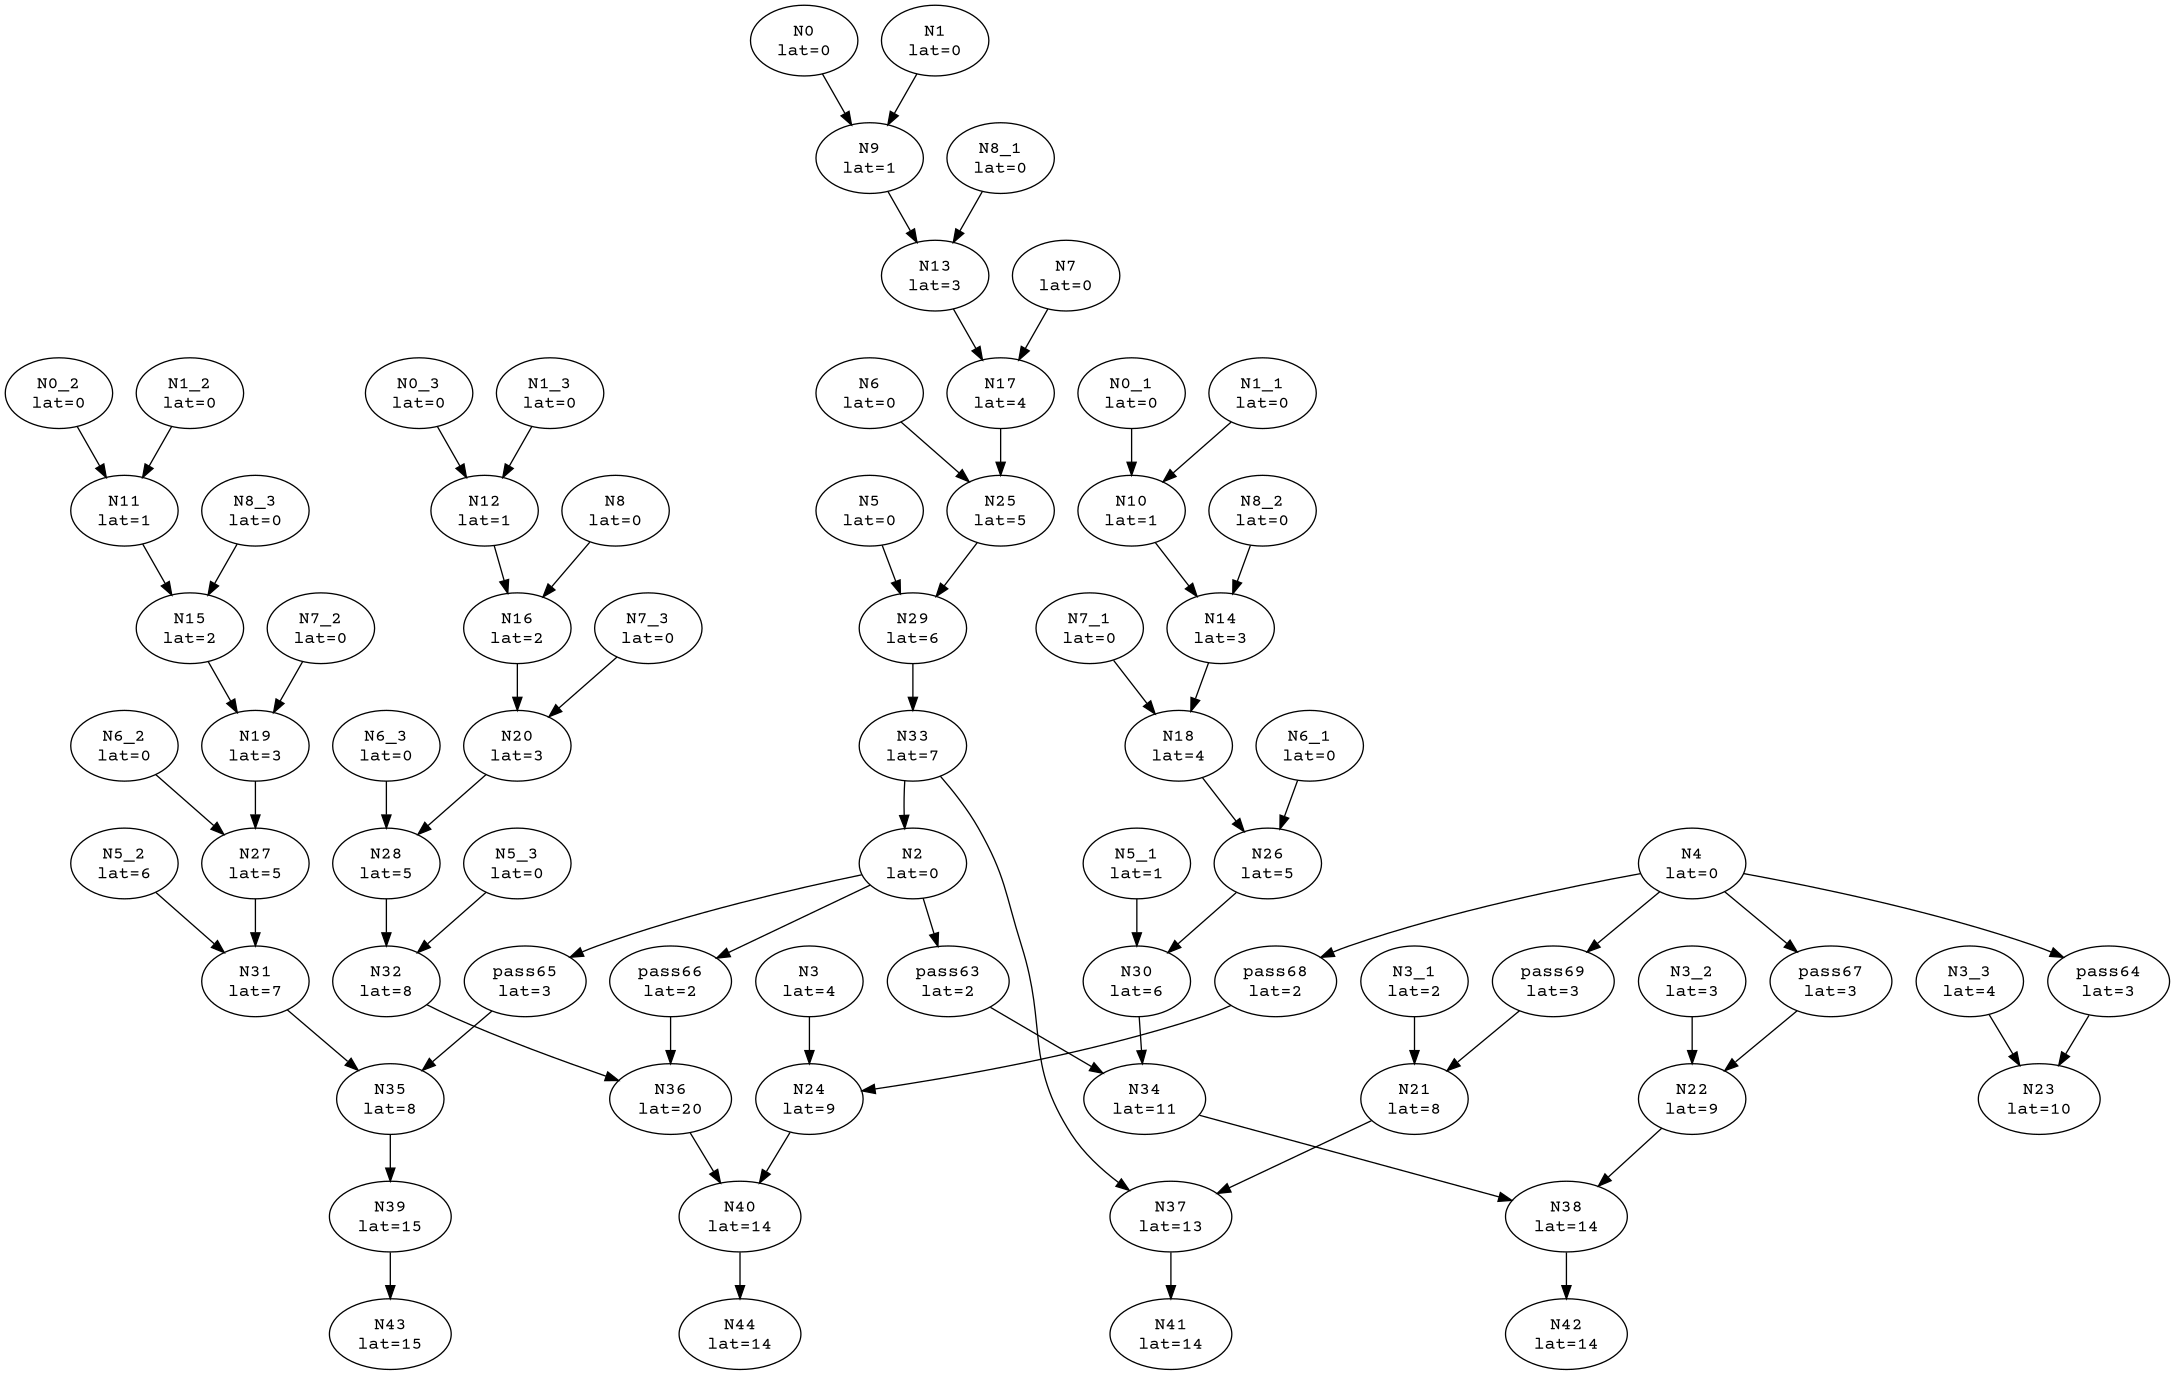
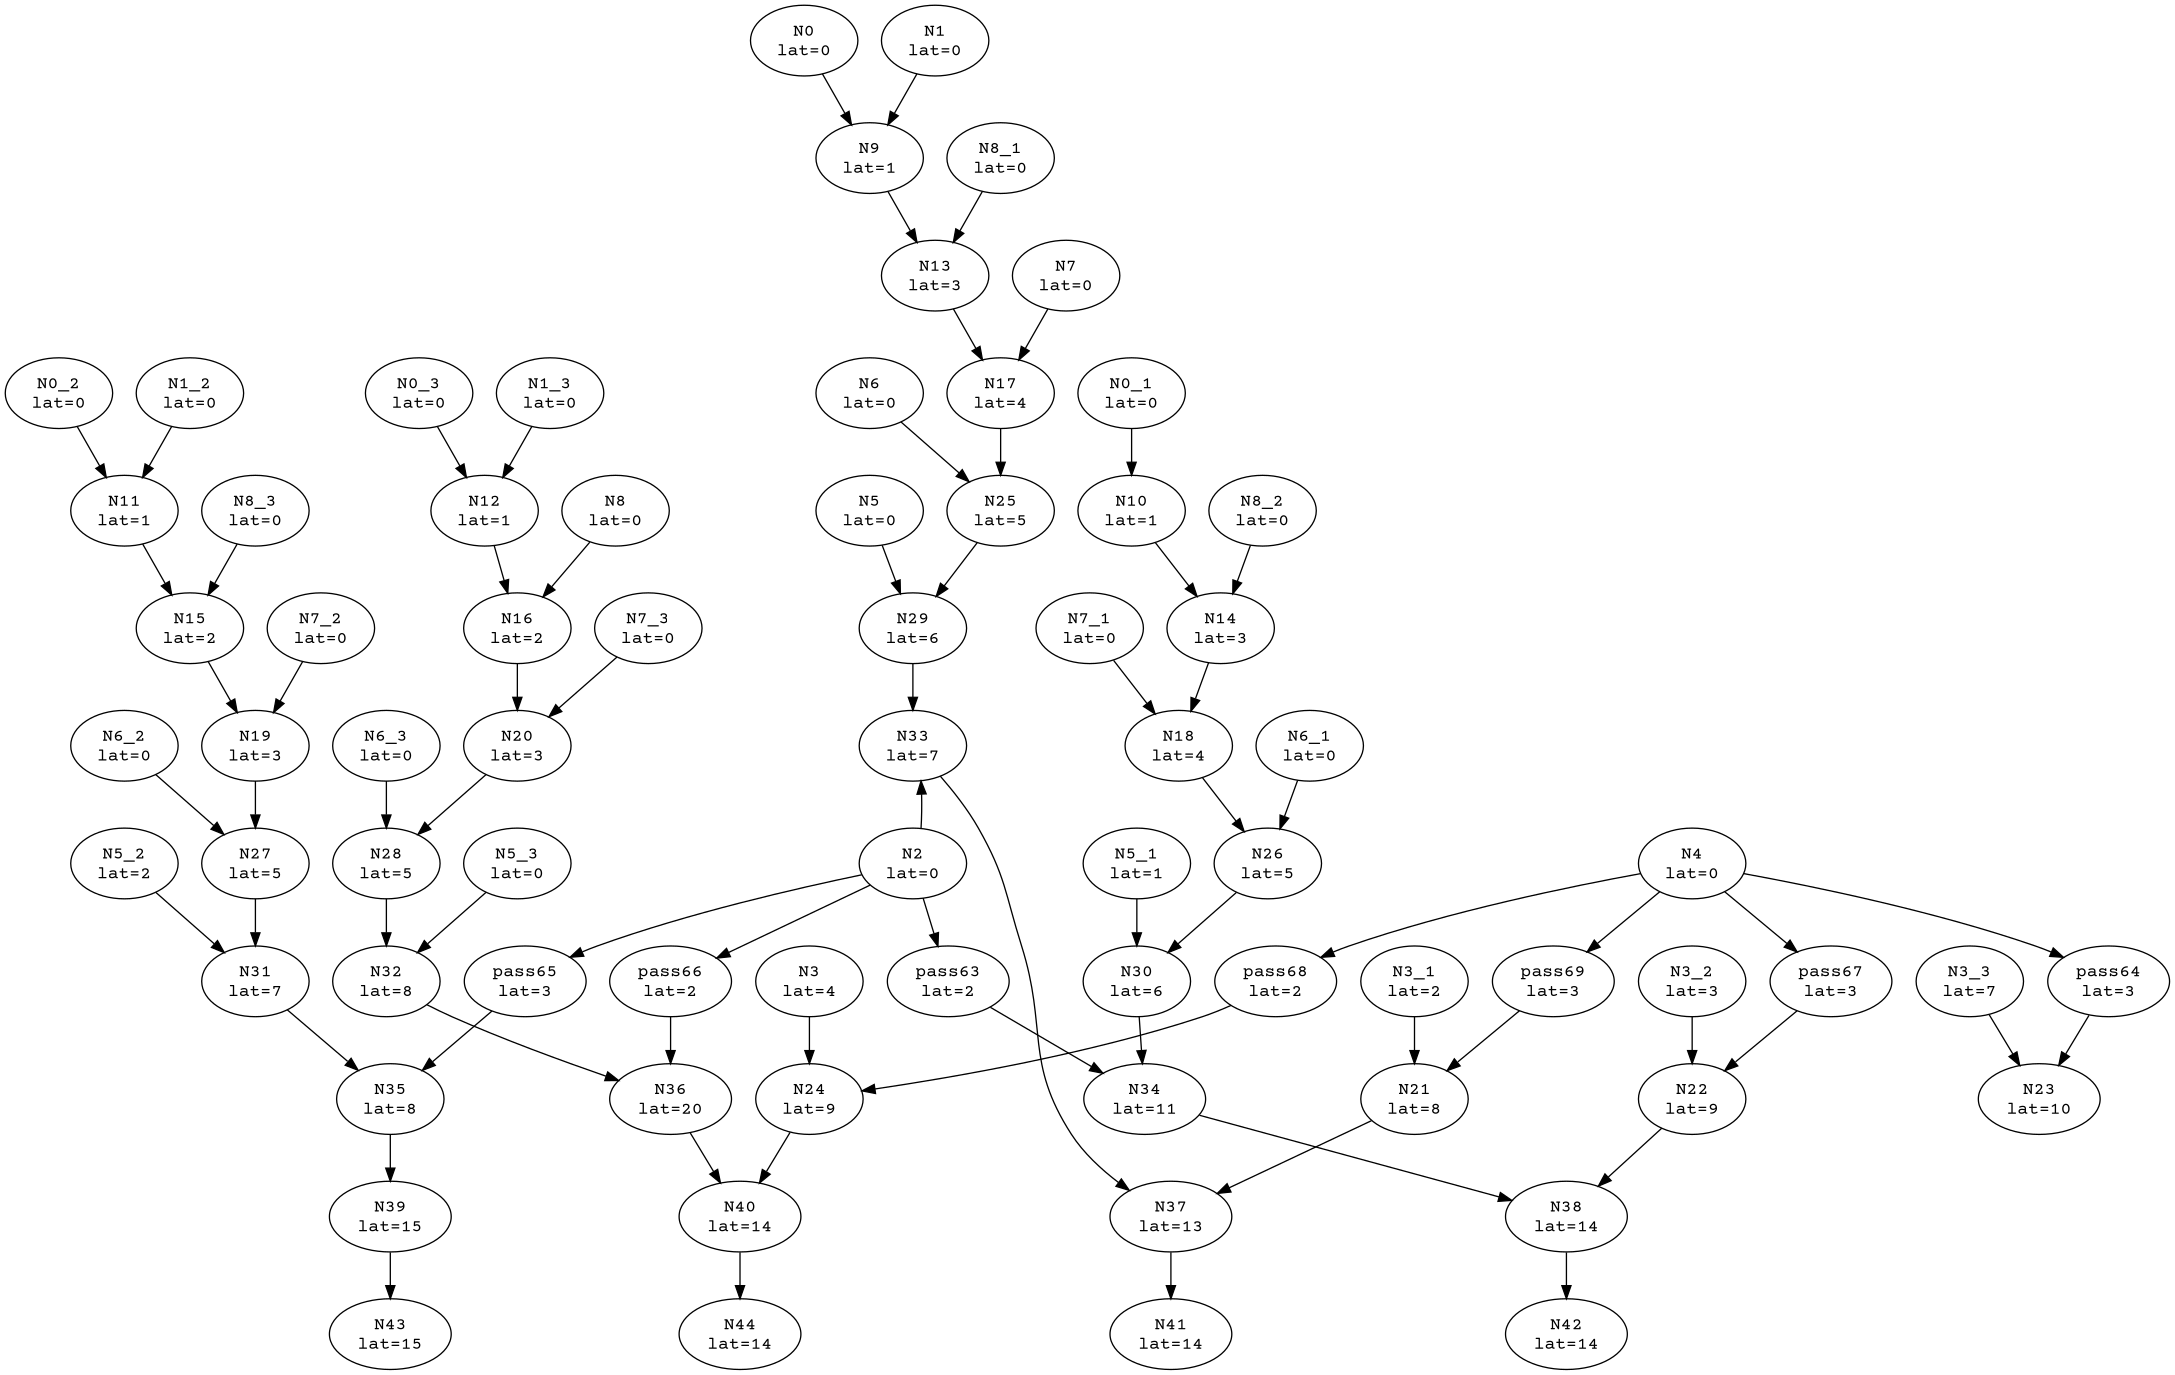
(1263, 393) -> none
(904, 798) -> (922, 811)
(124, 863) -> (124, 863)
(1970, 981) -> (1970, 981)
